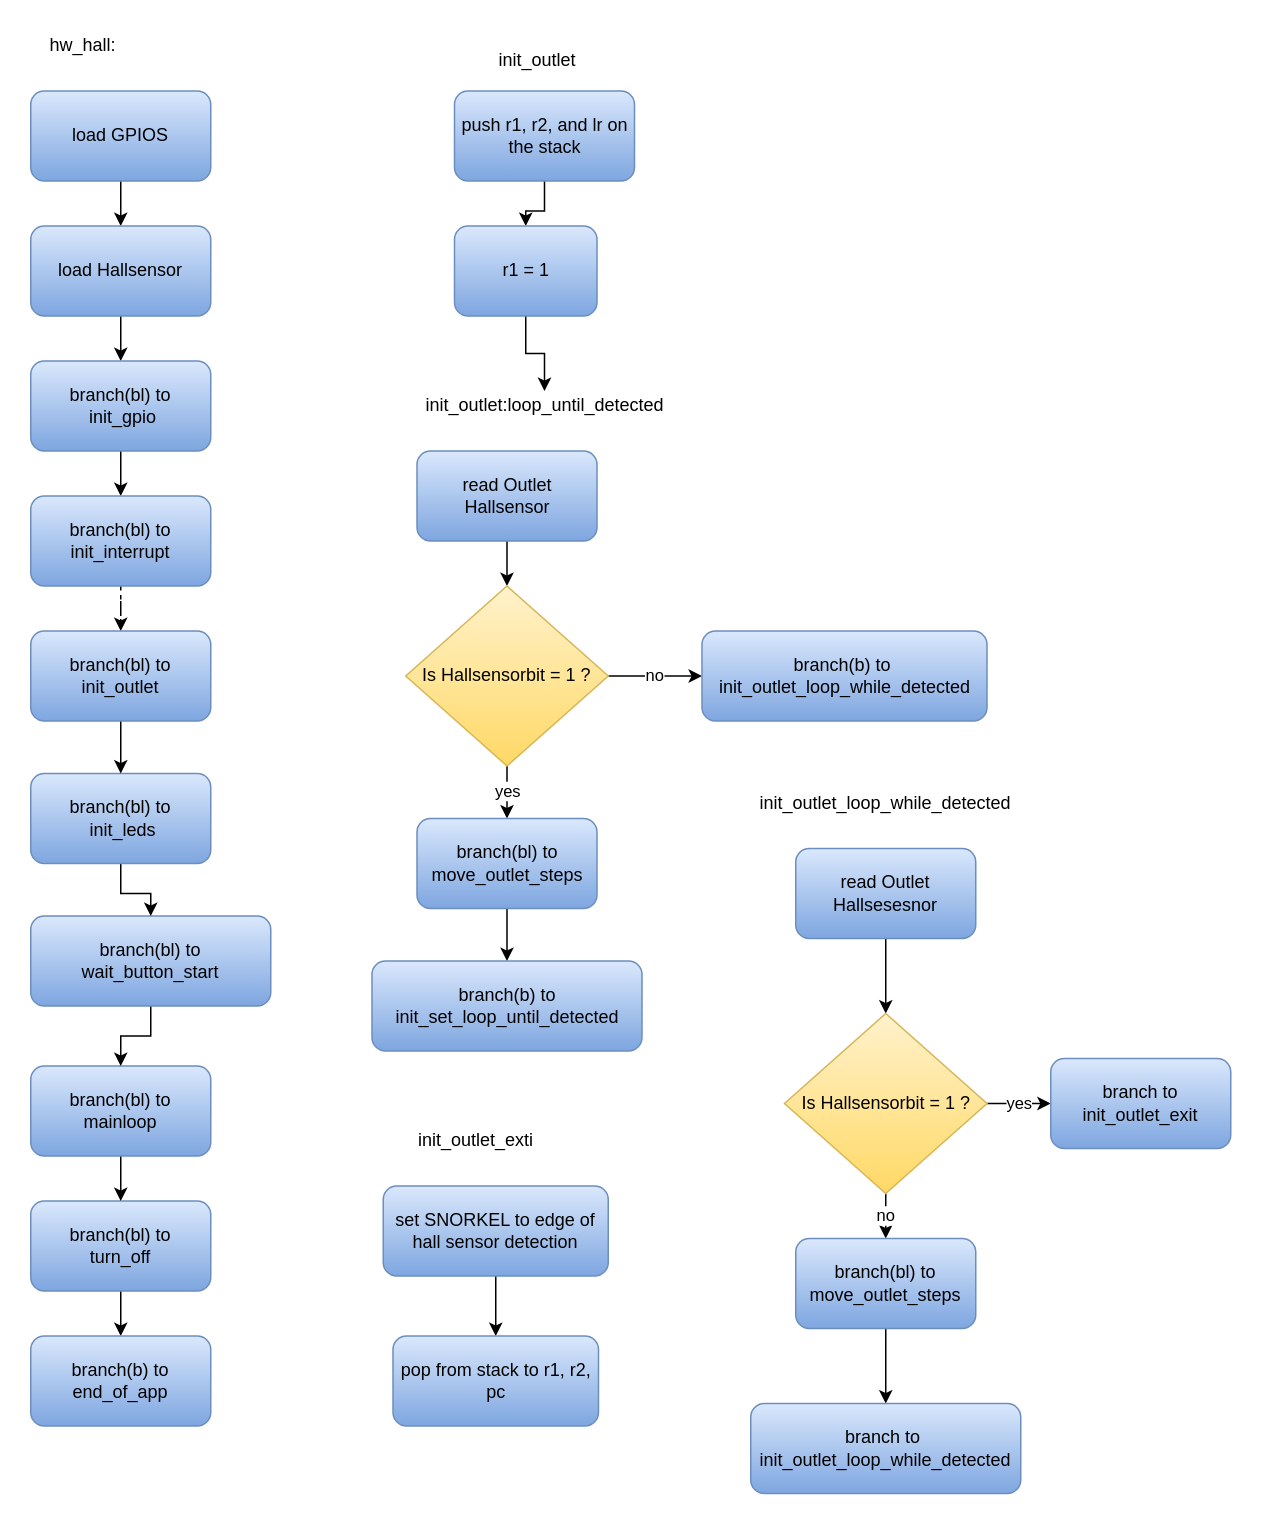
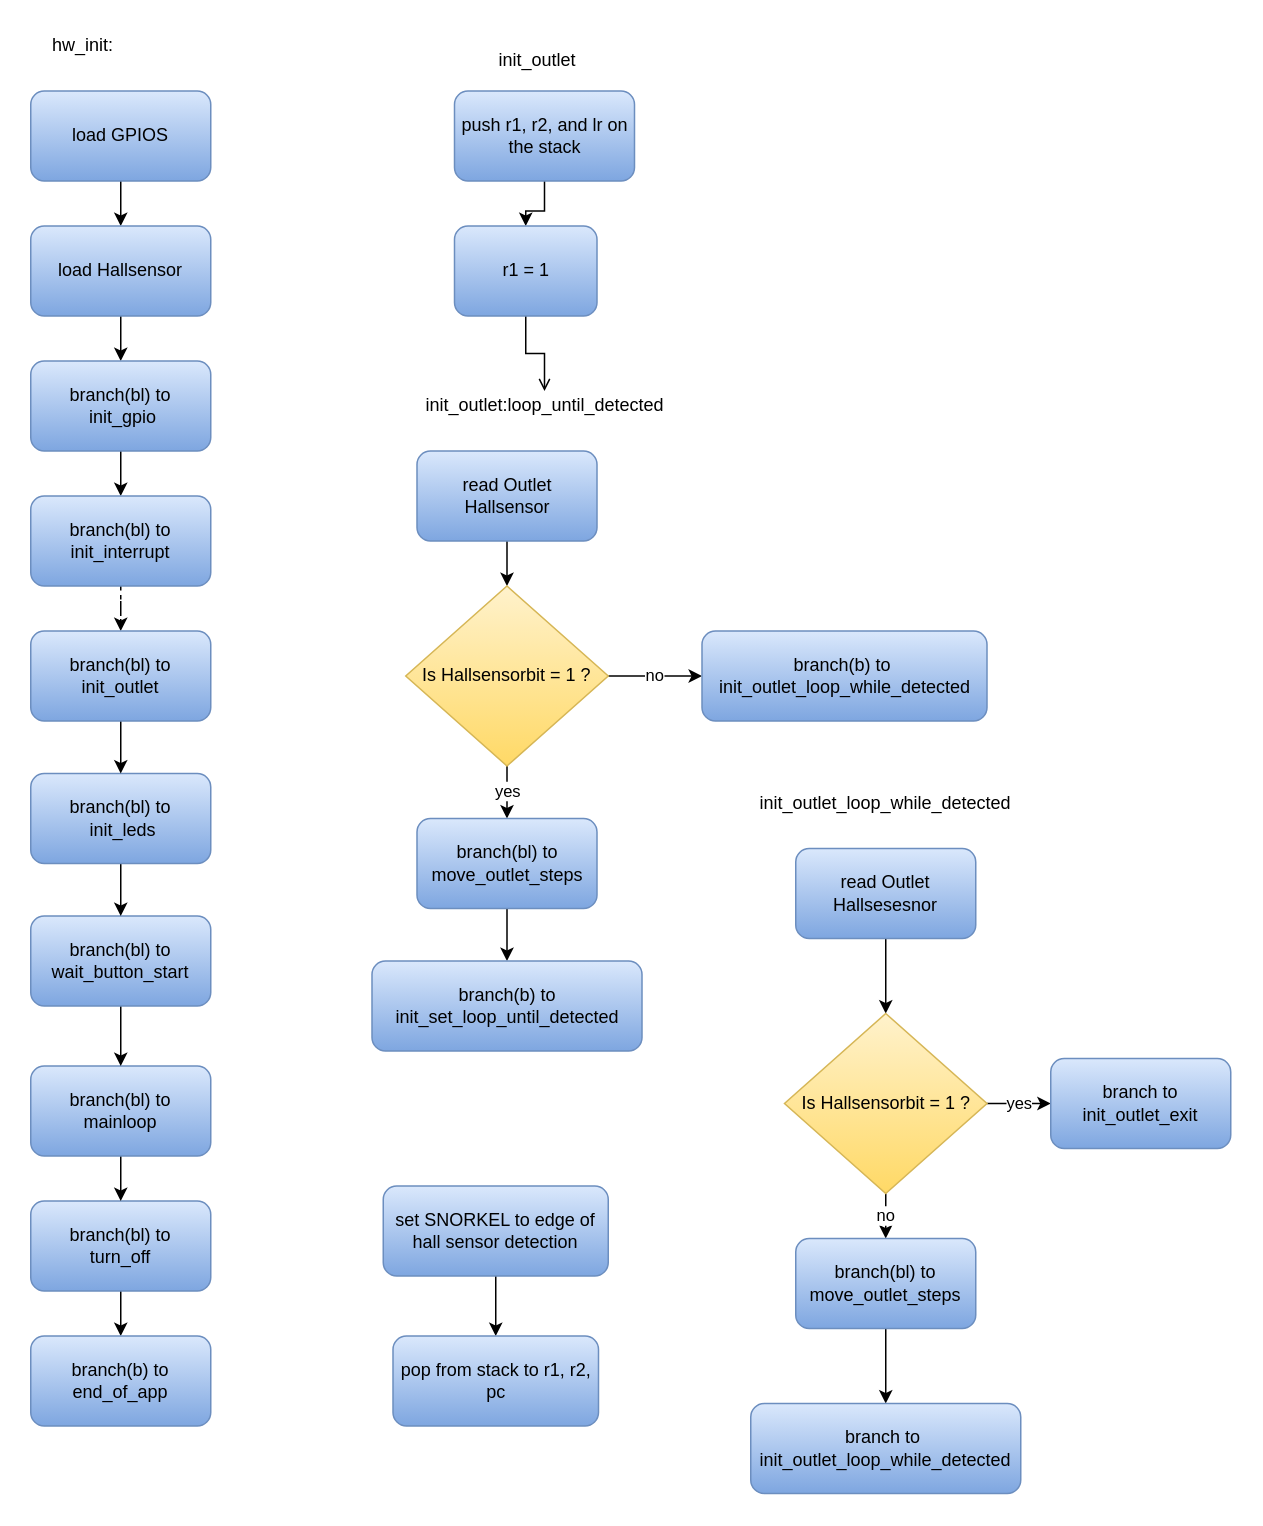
(83, 46) -> (83, 46)
(545, 379) -> (545, 382)
(151, 961) -> (121, 961)
(475, 1141) -> none
